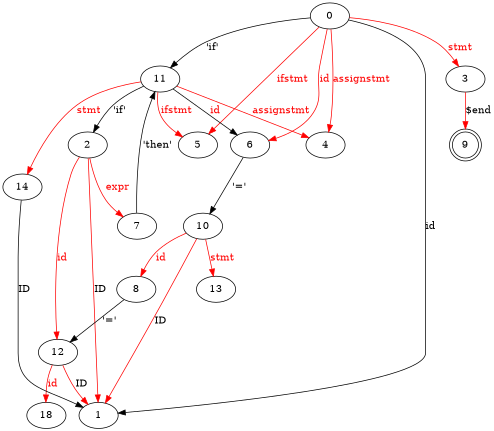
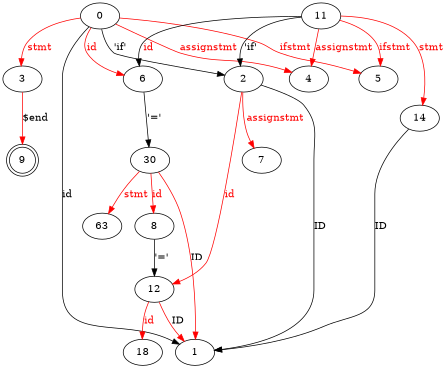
(239, 30) -> (152, 62)
(139, 155) -> none
(118, 187) -> (275, 118)
(203, 226) -> (150, 160)
(93, 277) -> (314, 232)
(216, 289) -> (102, 226)
